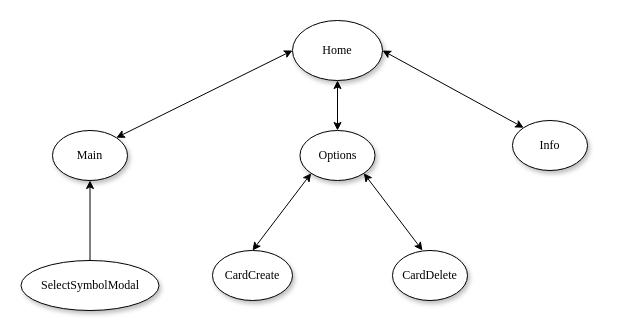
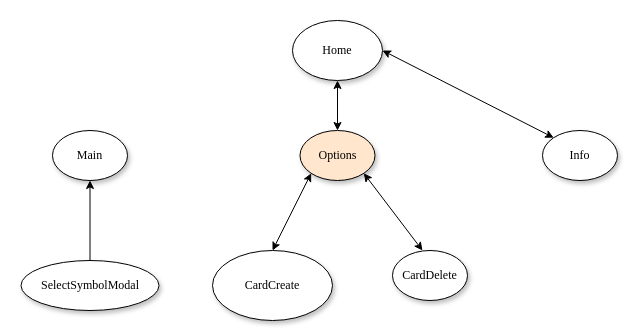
(205, 94) -> none
(550, 146) -> (580, 156)
(338, 156) -> (338, 156)
(253, 276) -> (273, 286)
